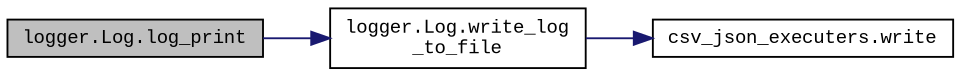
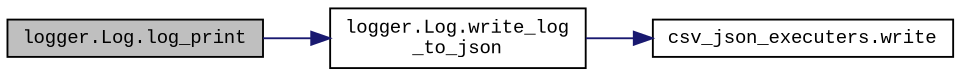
(458, 38) -> (458, 38)
